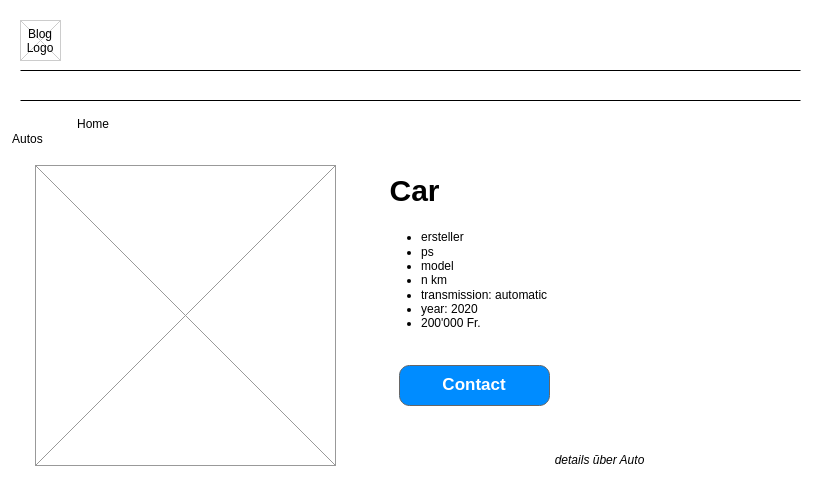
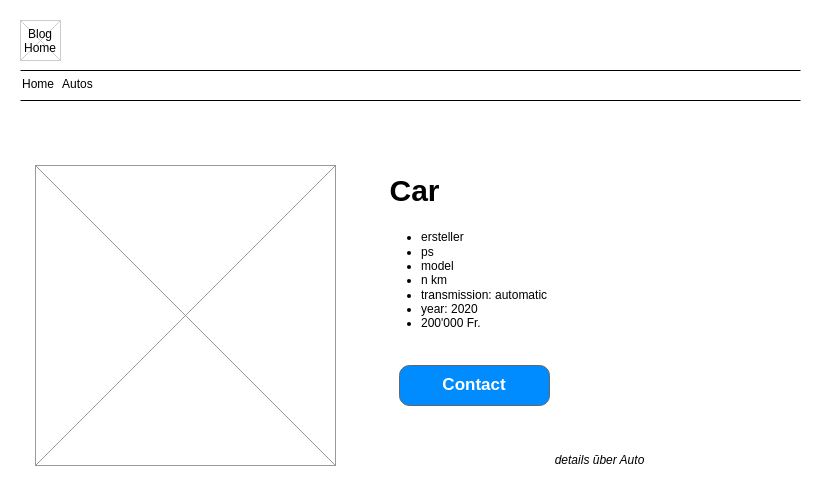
(40, 34) -> (40, 34)
(91, 126) -> (36, 86)
(26, 141) -> (76, 86)
